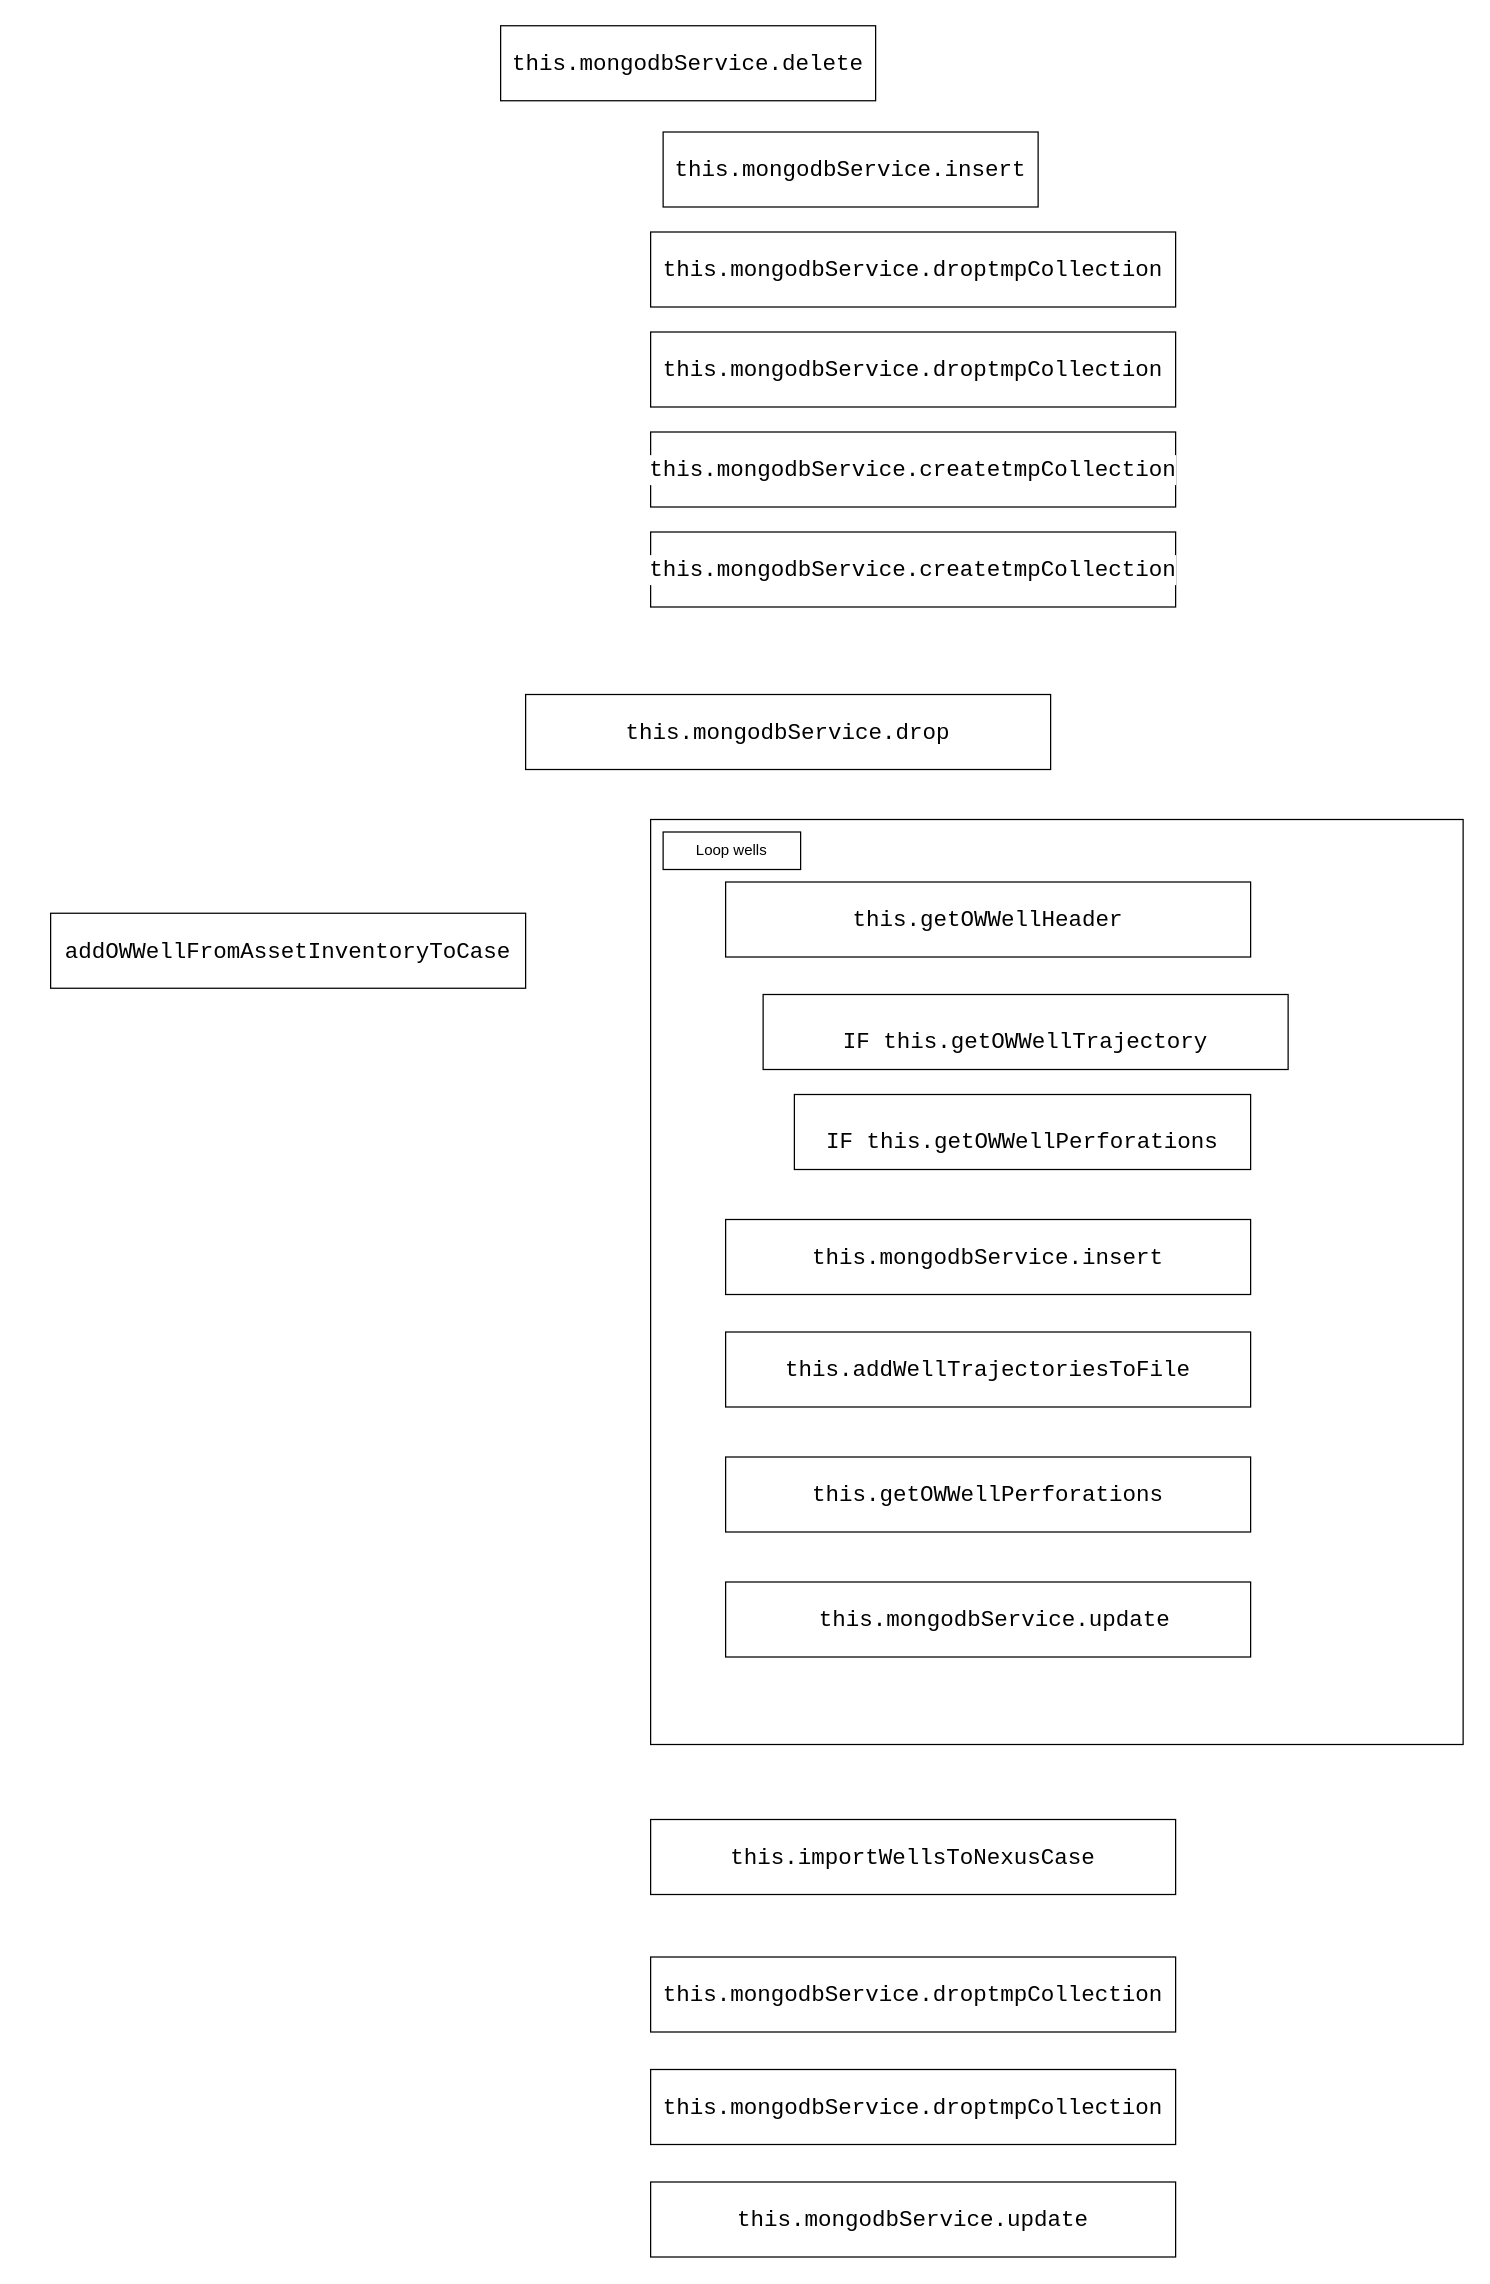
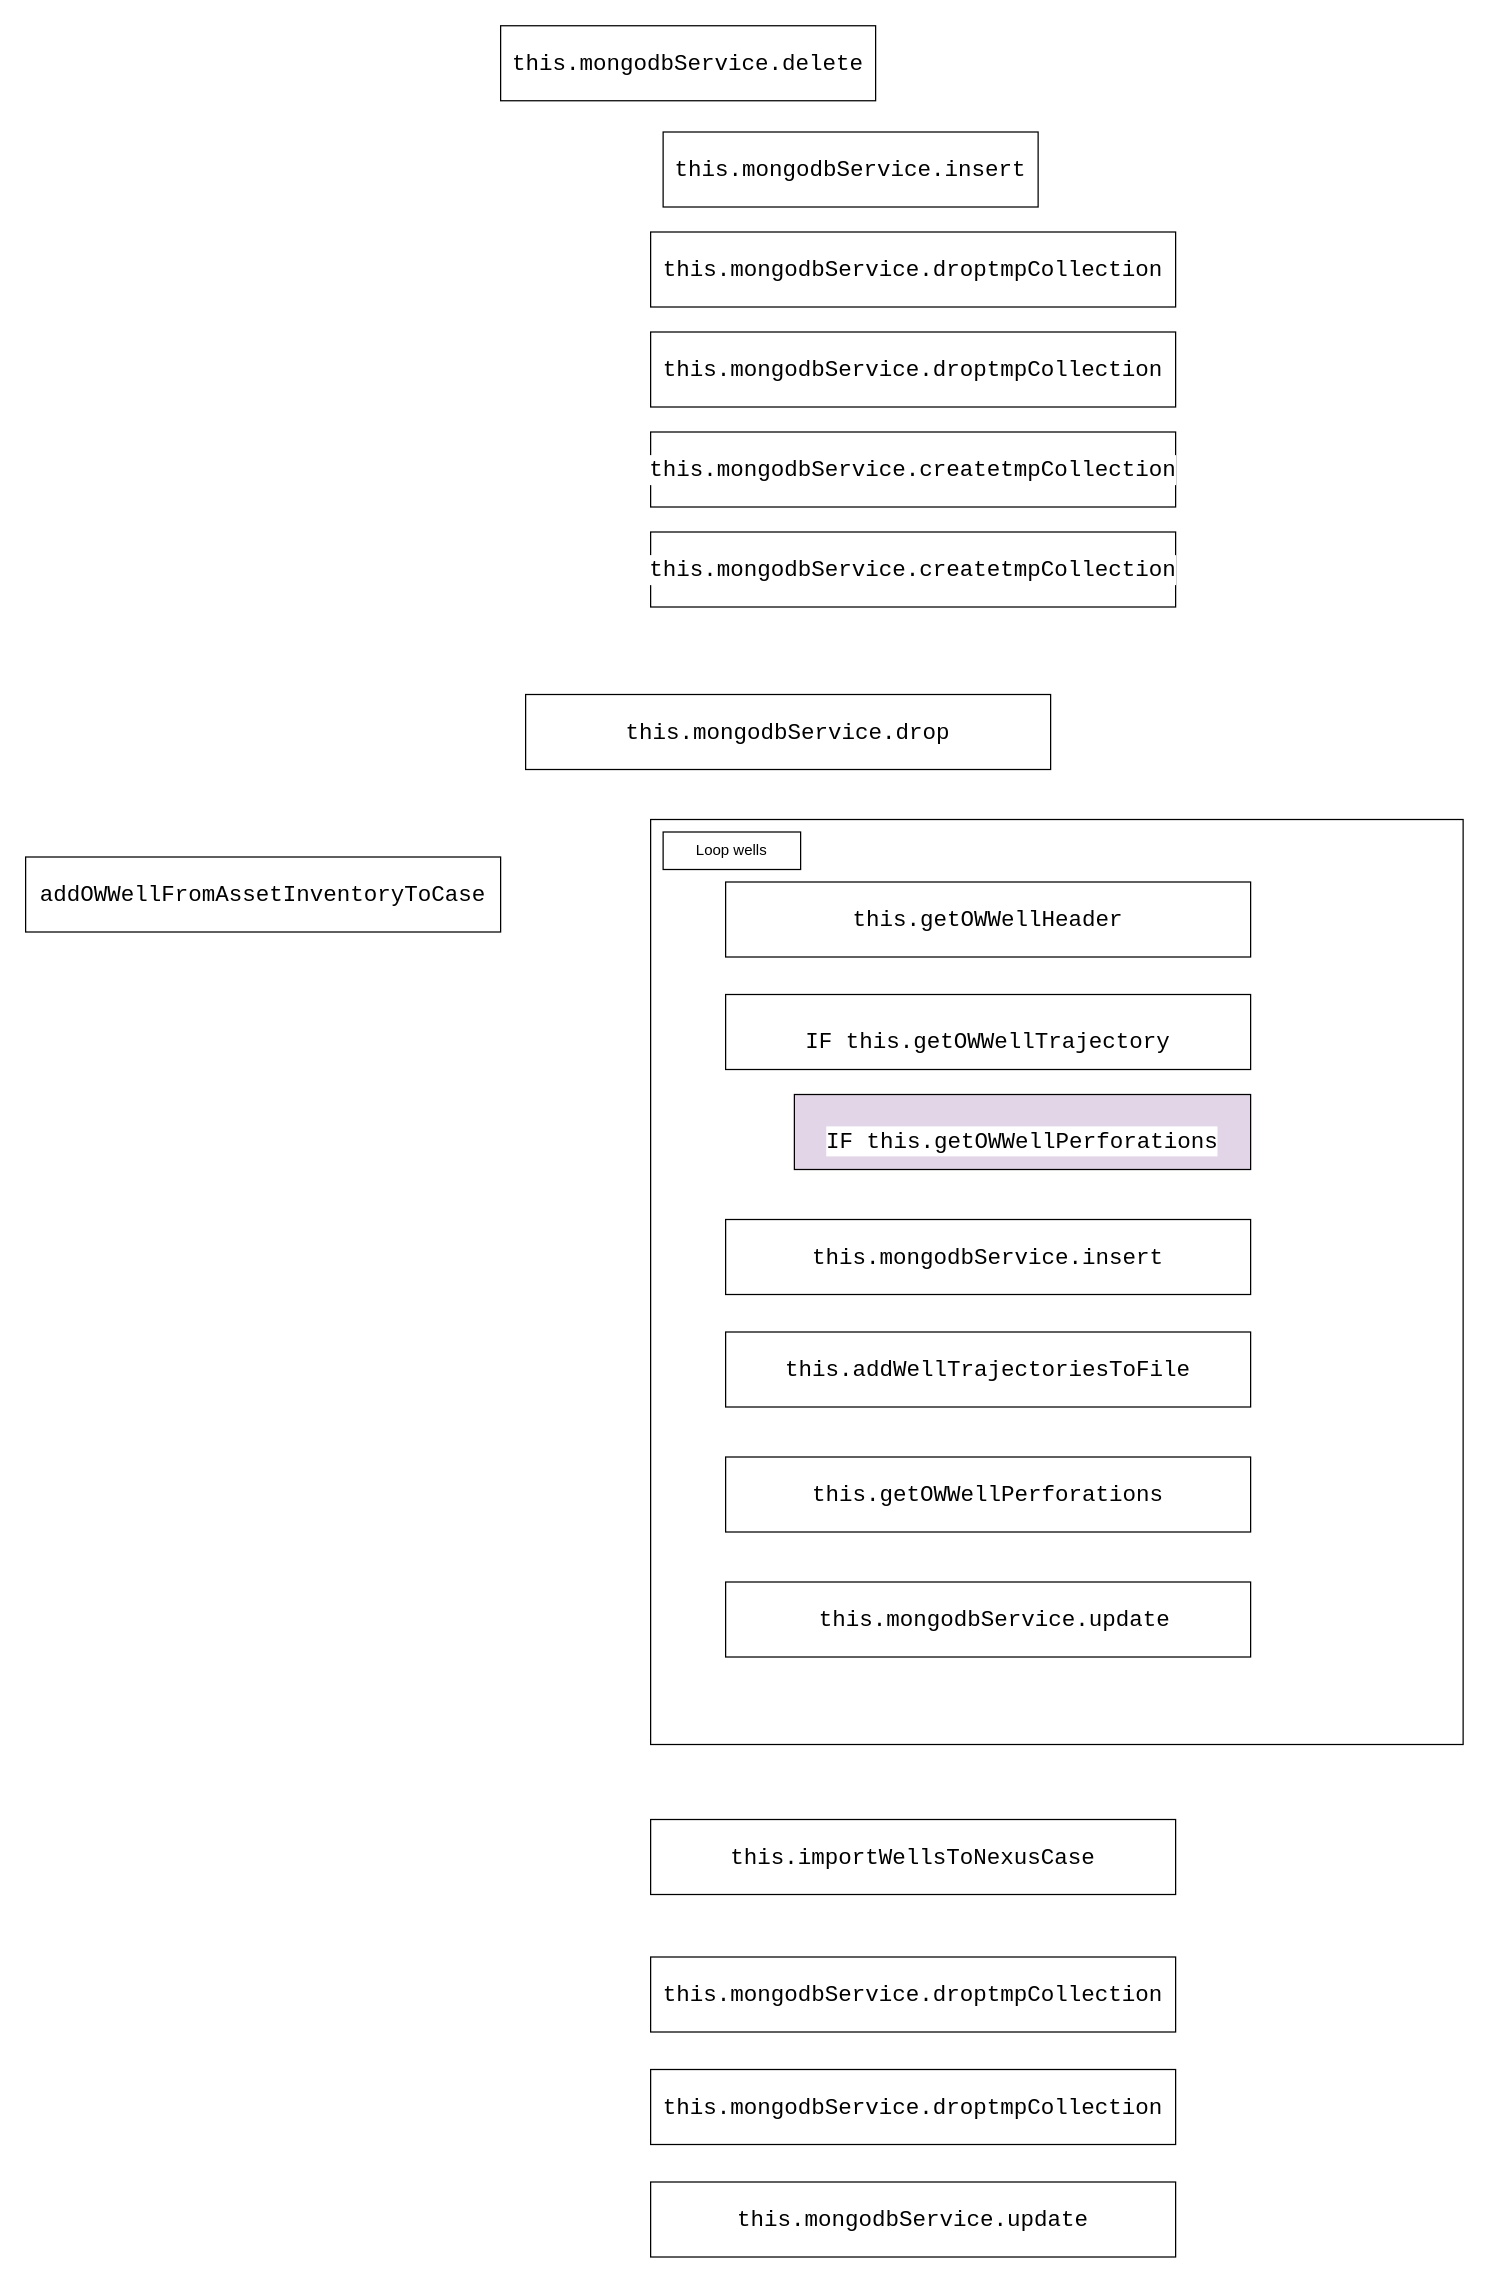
(288, 951) -> (263, 894)
(1026, 1032) -> (988, 1032)
(1023, 1132) -> (1023, 1132)
